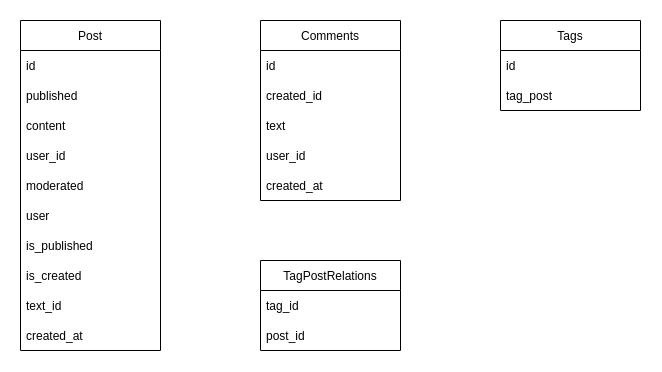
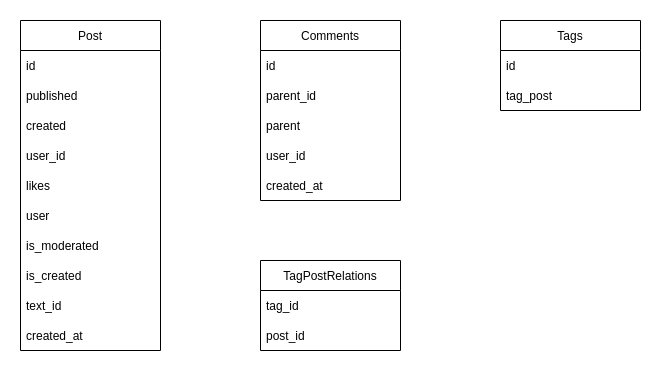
(298, 96) -> (295, 96)
(50, 126) -> (50, 126)
(279, 126) -> (286, 126)
(56, 186) -> (40, 186)
(62, 246) -> (65, 246)
